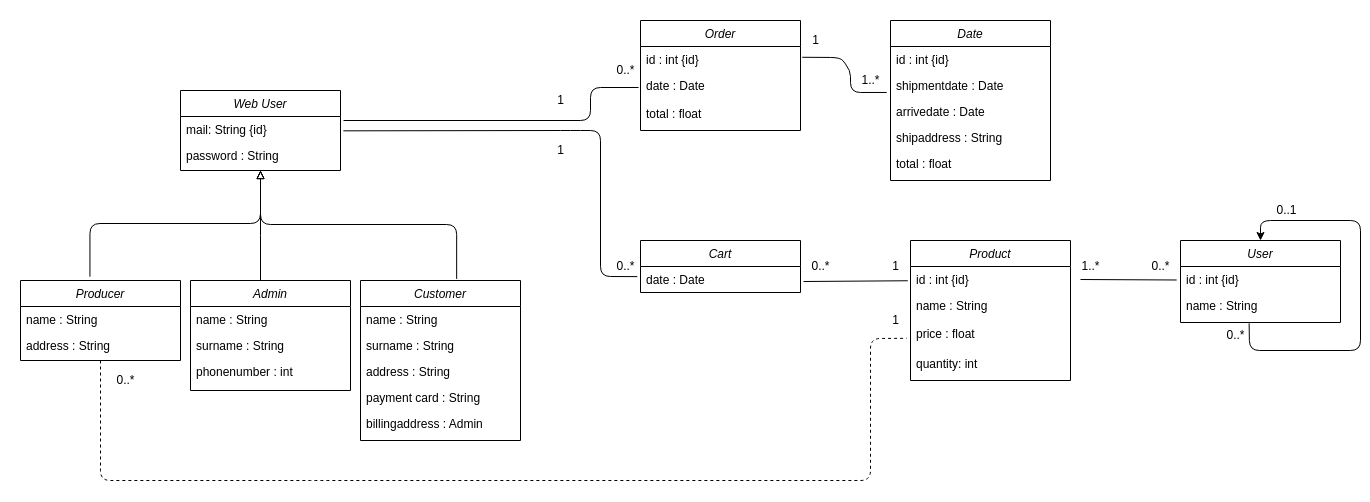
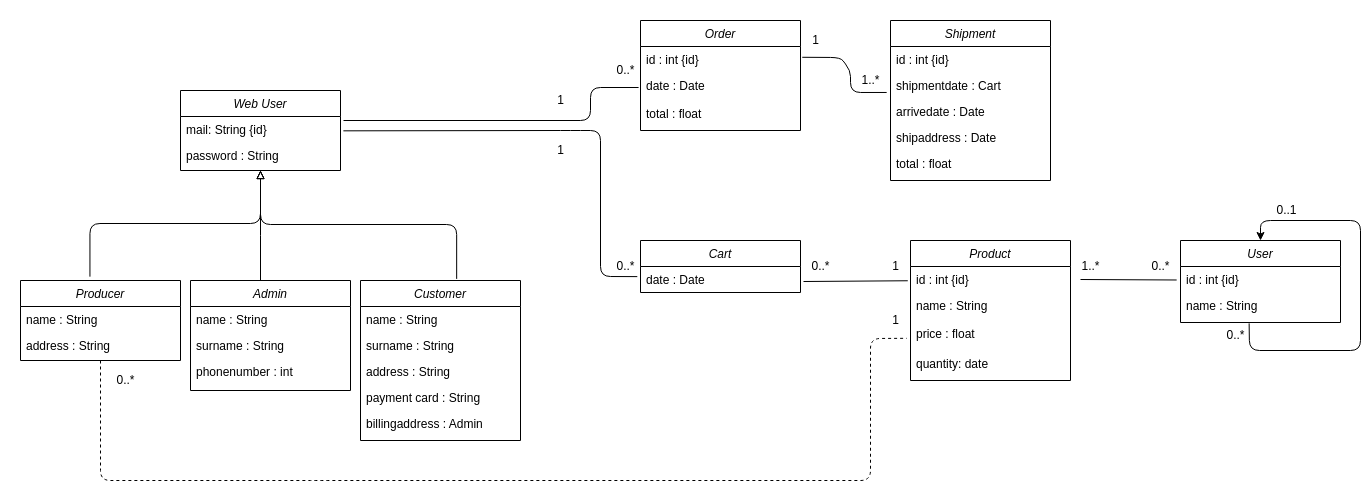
(970, 34) -> (970, 34)
(954, 86) -> (954, 86)
(955, 138) -> (950, 138)
(953, 364) -> (958, 364)
